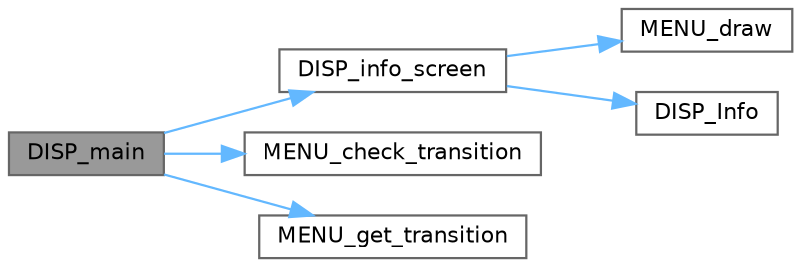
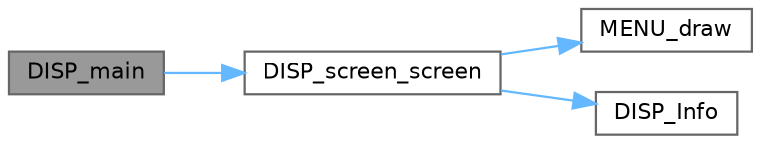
(393, 71) -> (373, 73)
(393, 154) -> none
(393, 237) -> none
